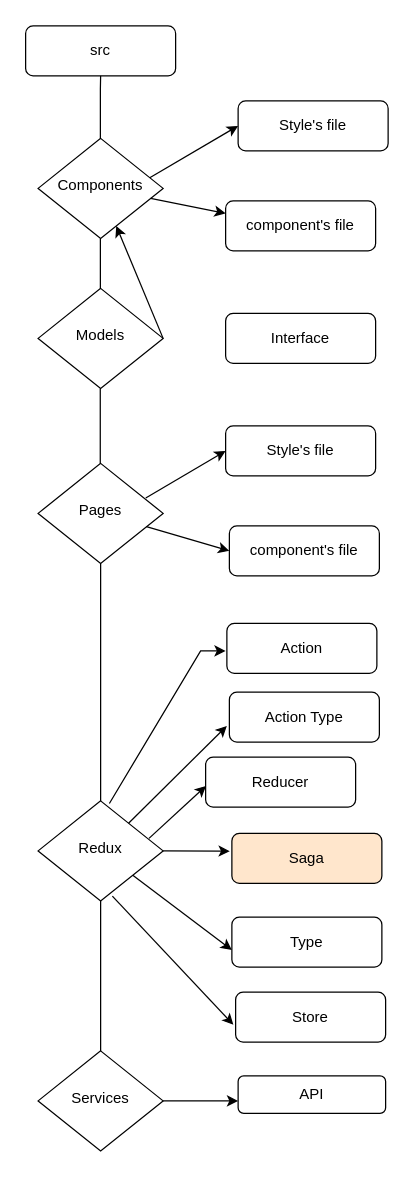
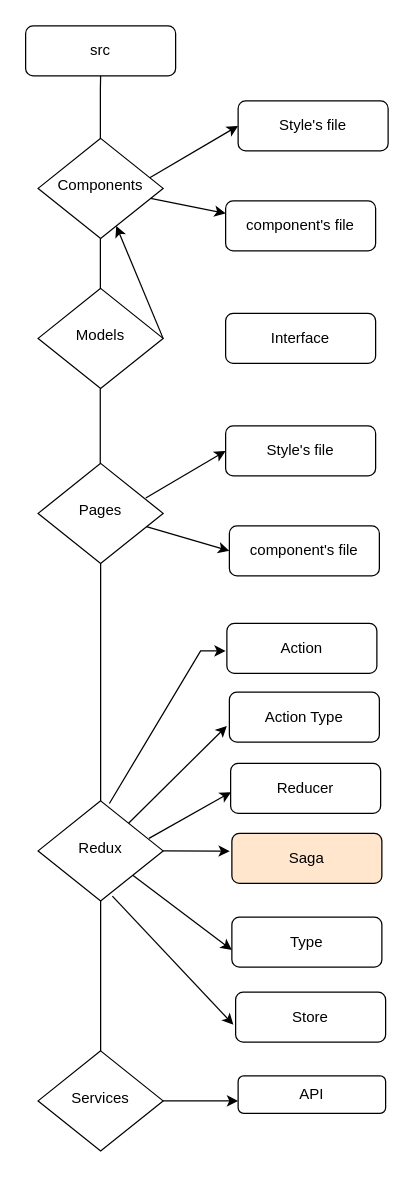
(281, 782) -> (306, 788)
